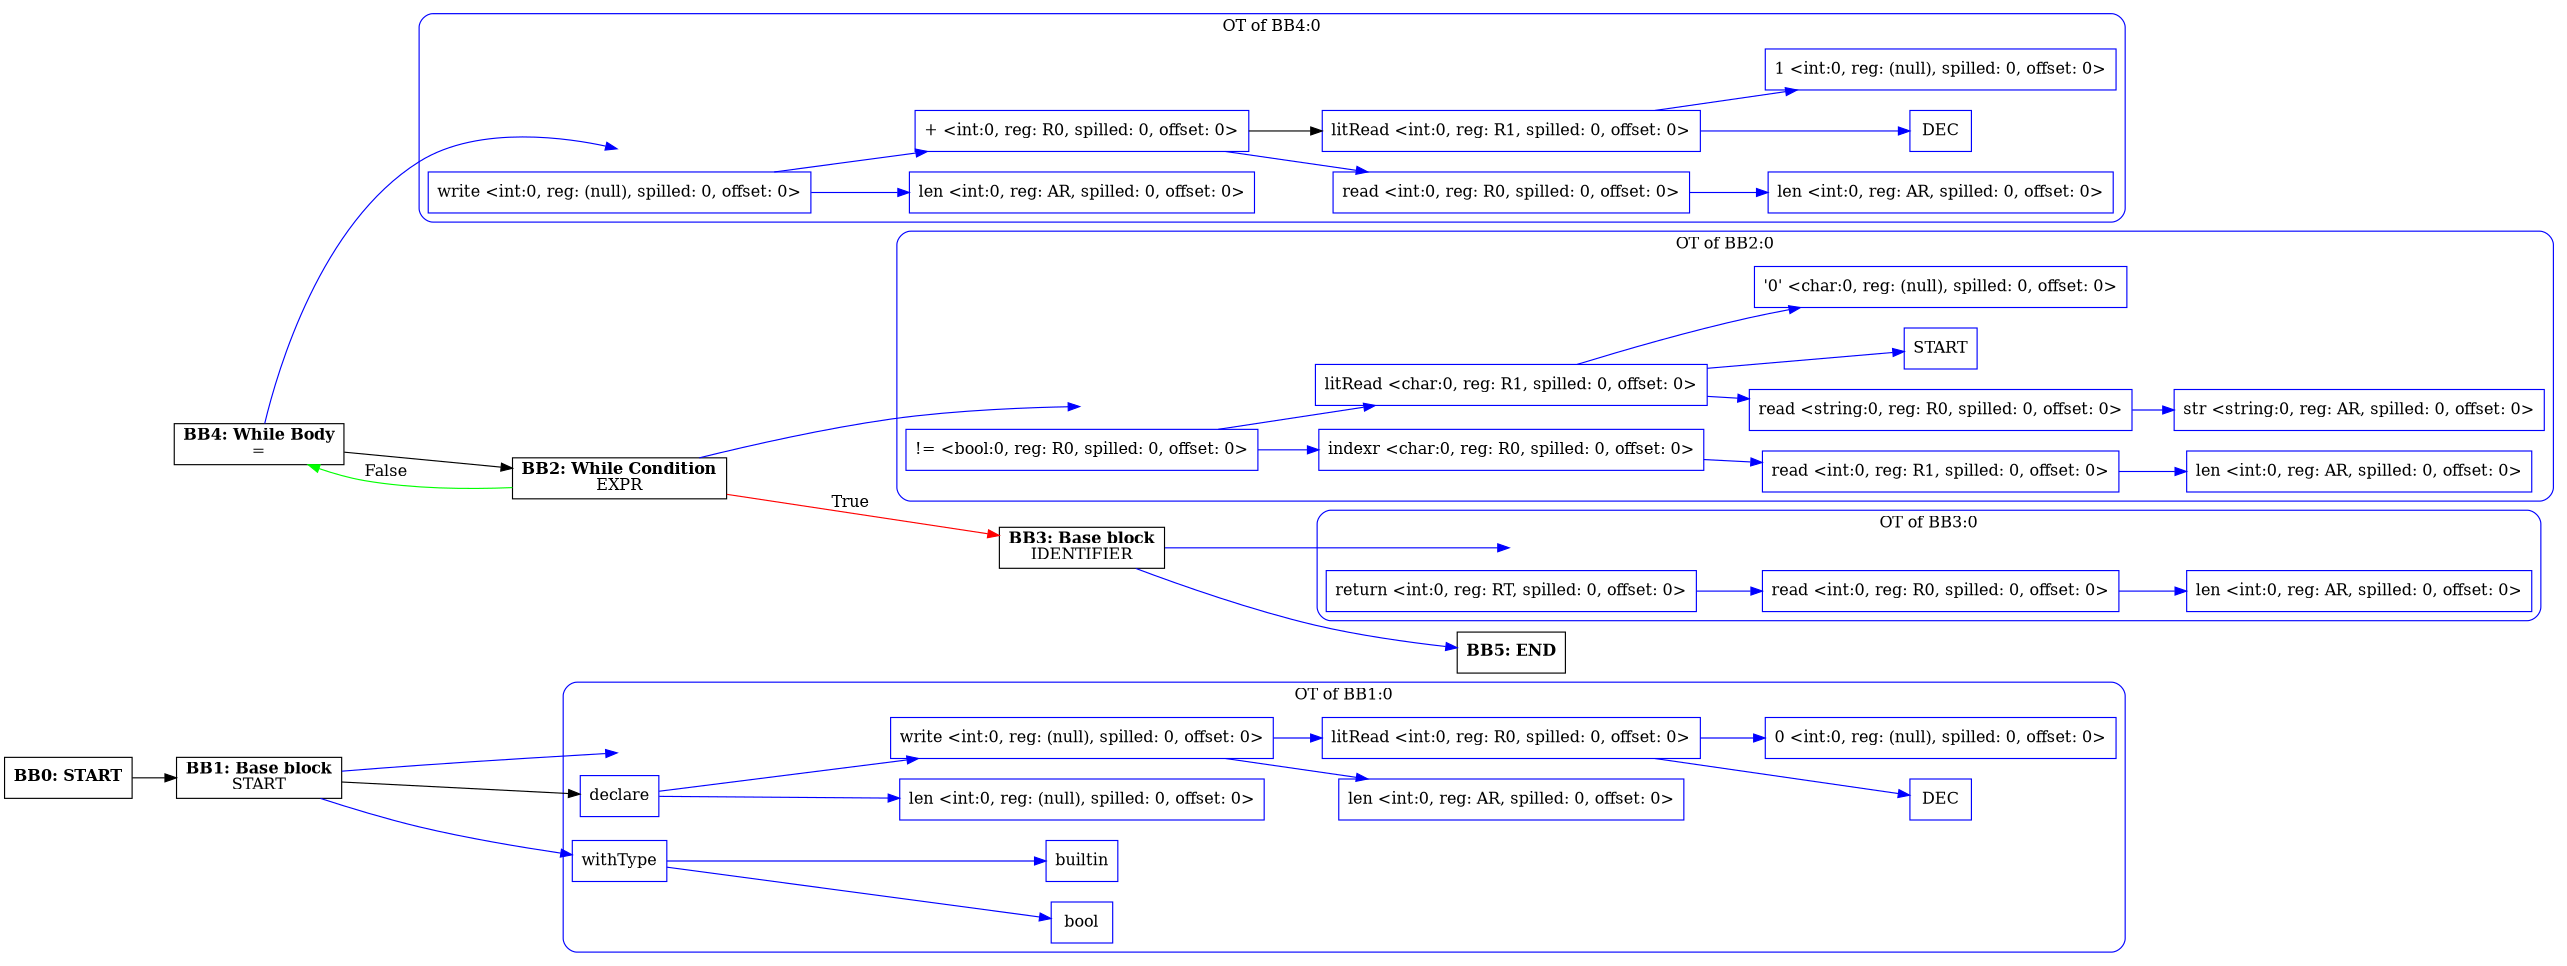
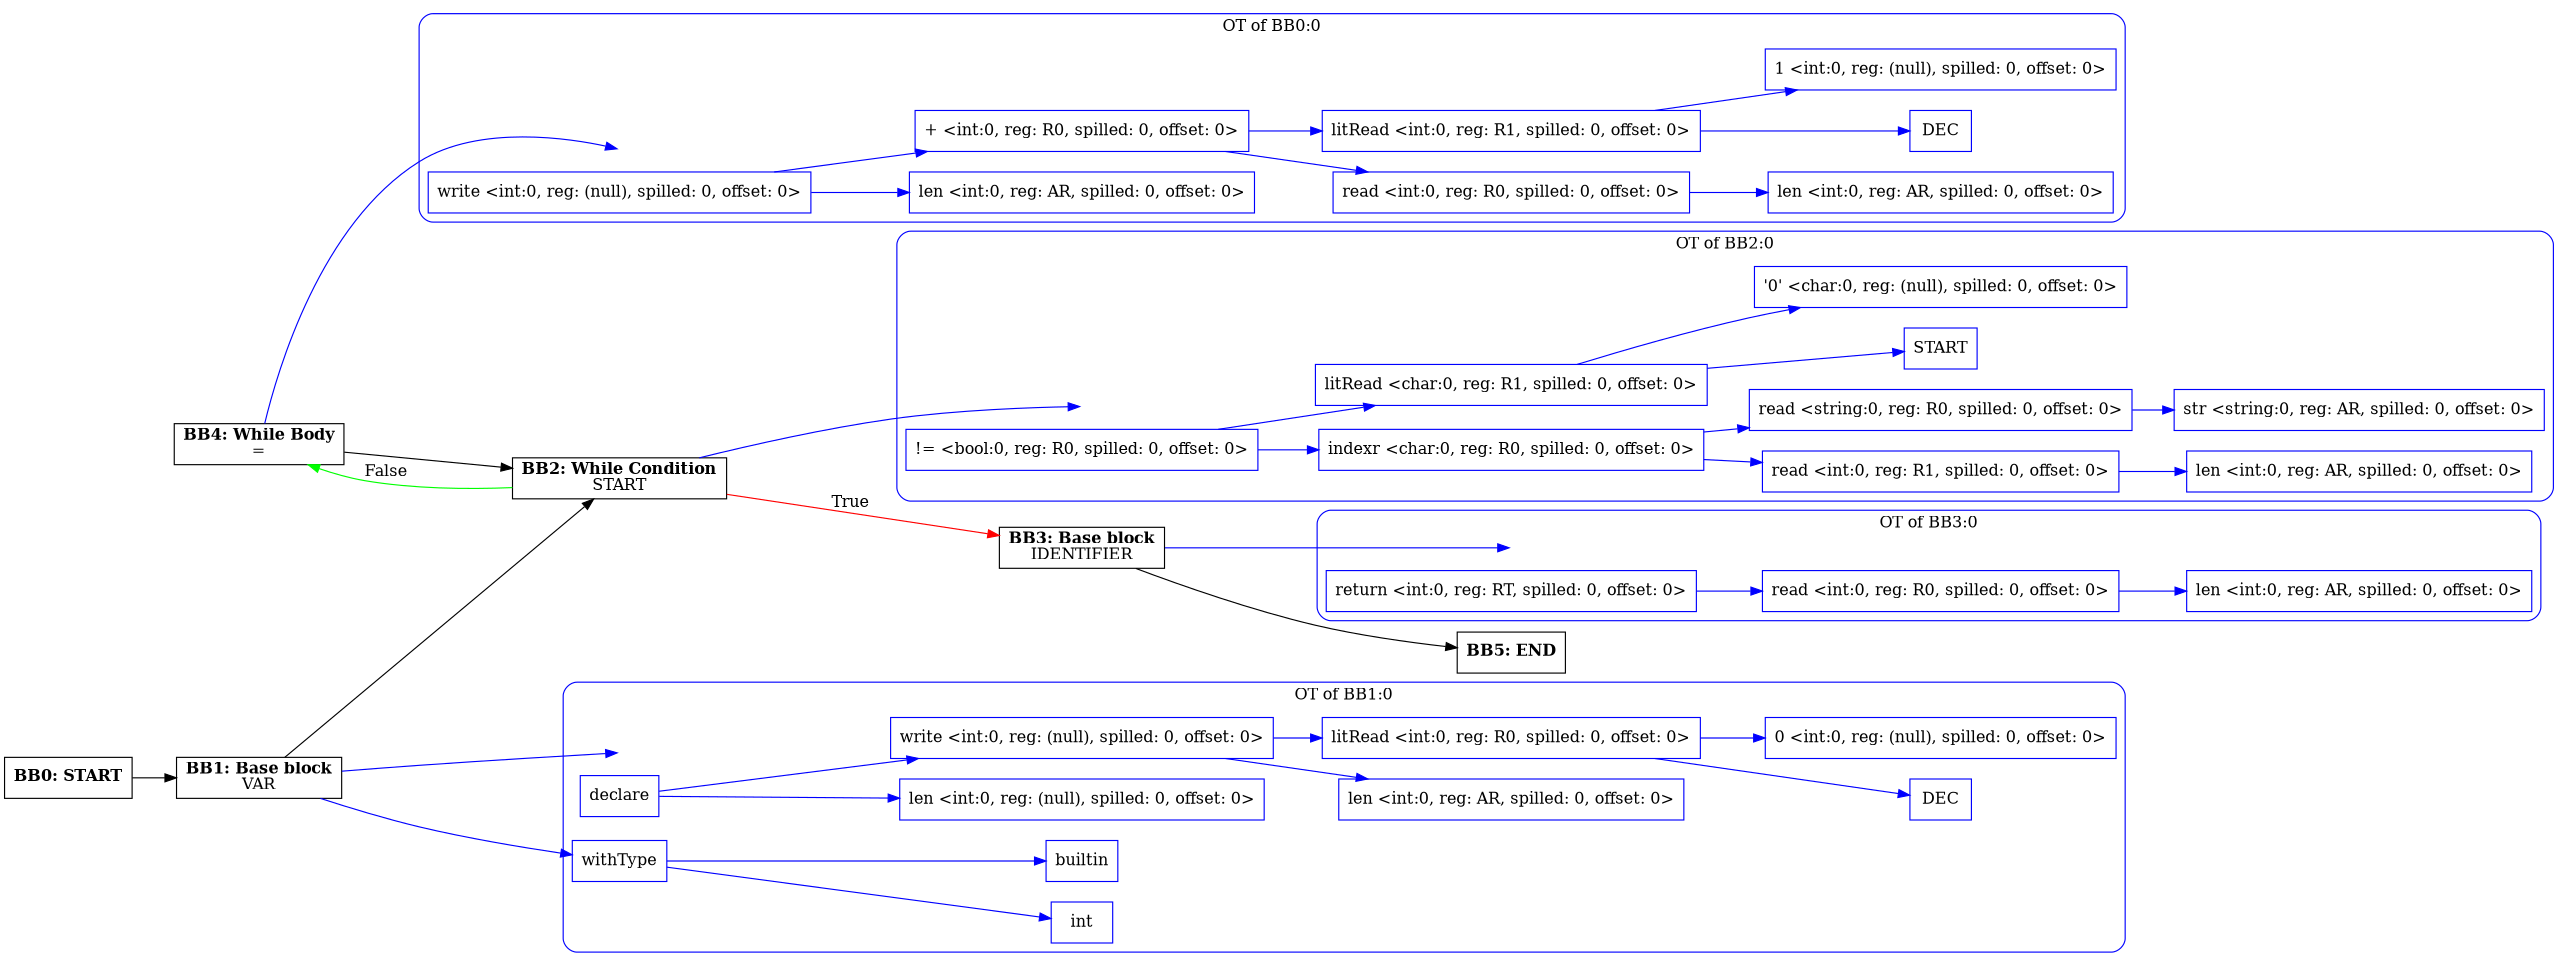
(1272, 27) -> (1272, 27)
(1280, 131) -> (1280, 131)
(1722, 397) -> (1721, 430)
(620, 485) -> (620, 485)
(1288, 618) -> (1288, 618)
(259, 785) -> (259, 785)
(455, 788) -> (435, 632)
(1082, 922) -> (1082, 922)
